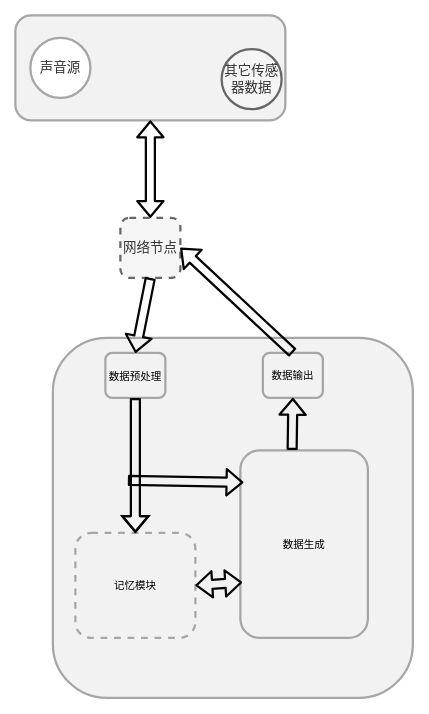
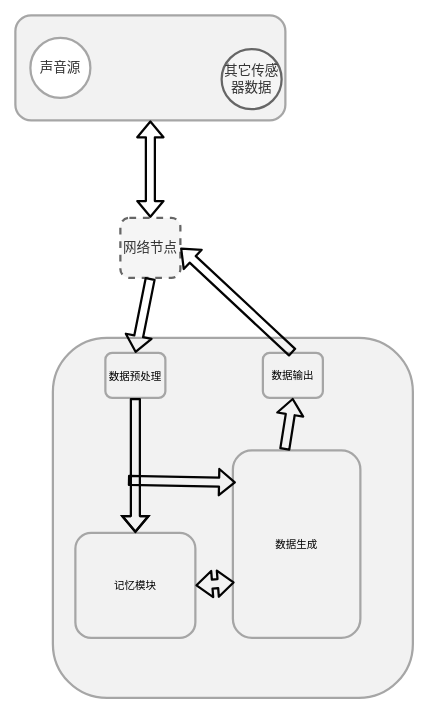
(304, 544) -> (297, 544)
(135, 585) -> (135, 585)
